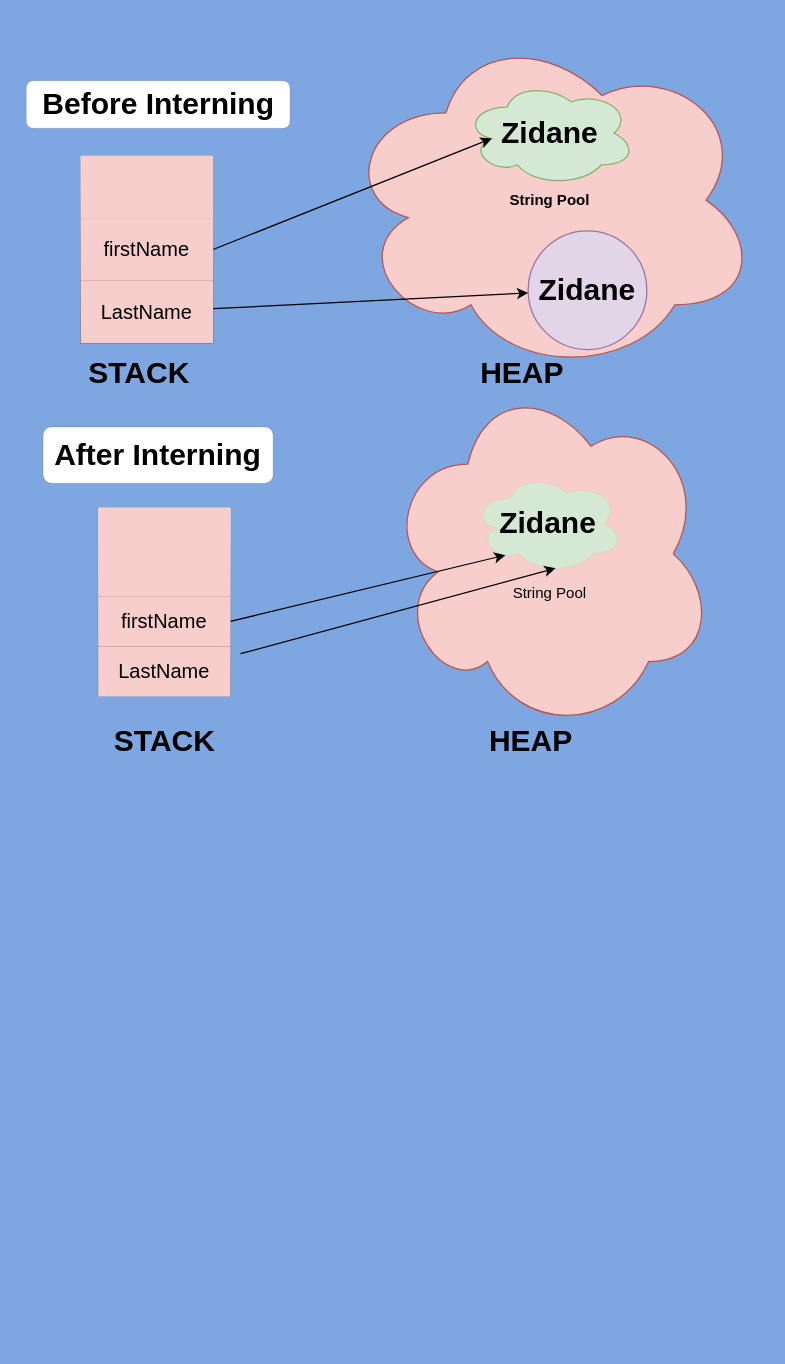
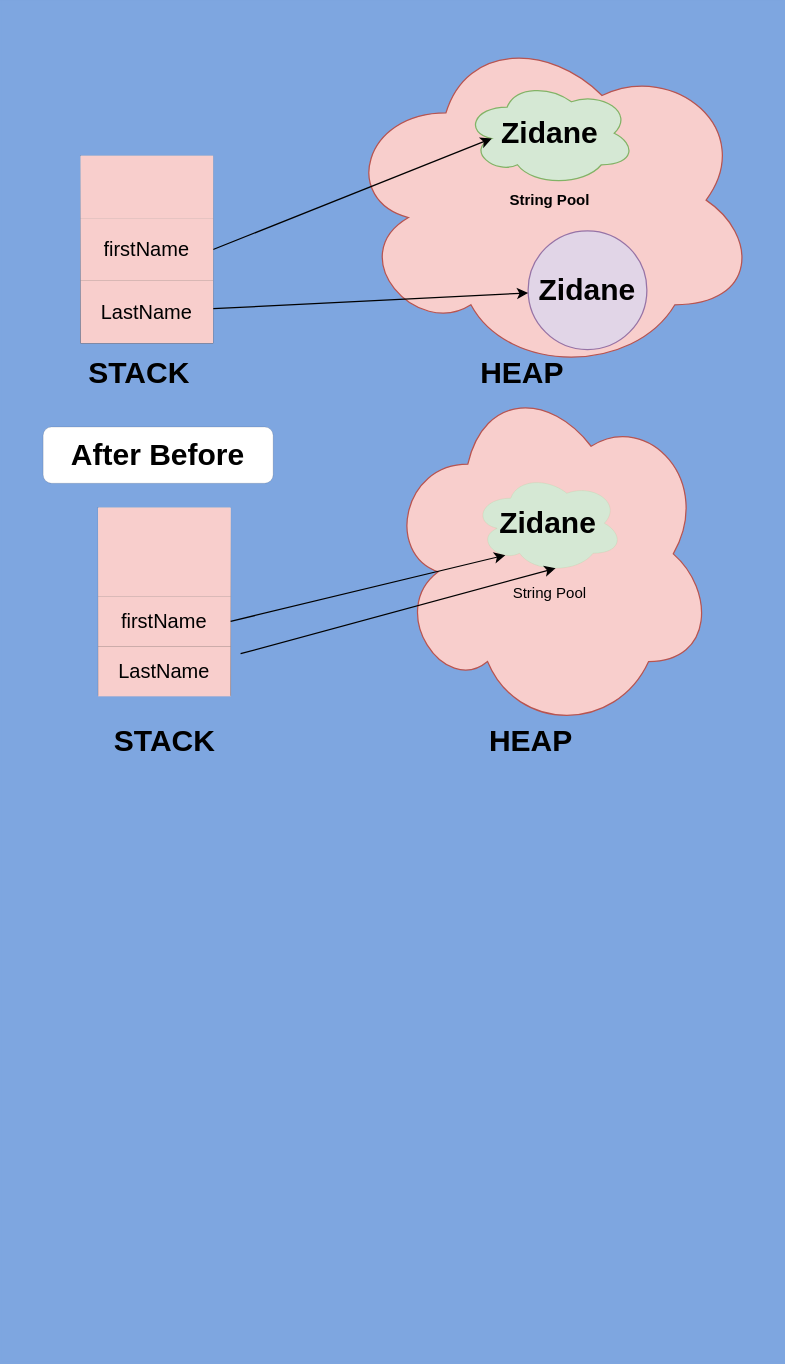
(158, 104) -> none
(158, 456) -> (158, 456)
